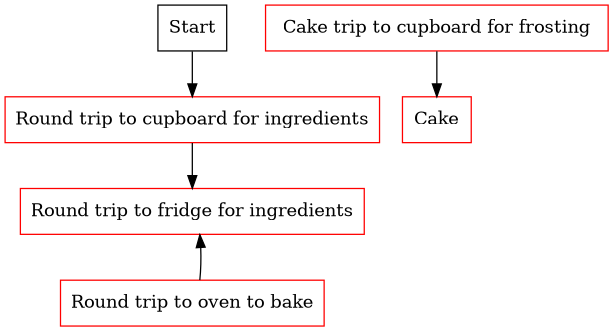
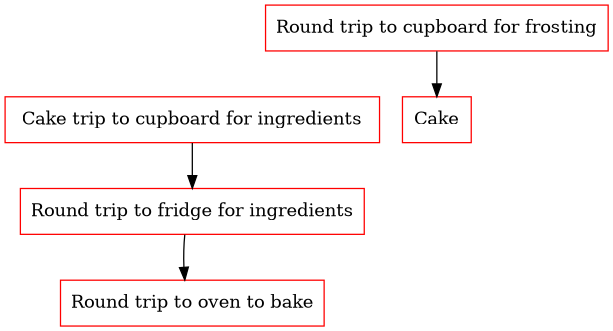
(192, 28) -> none
(437, 28) -> (437, 28)
(192, 120) -> (192, 120)
(201, 264) -> (184, 251)
